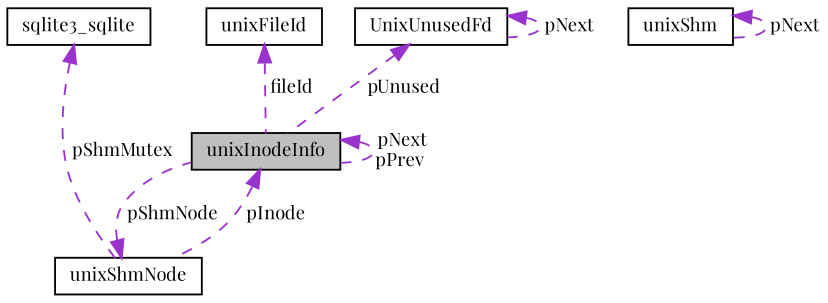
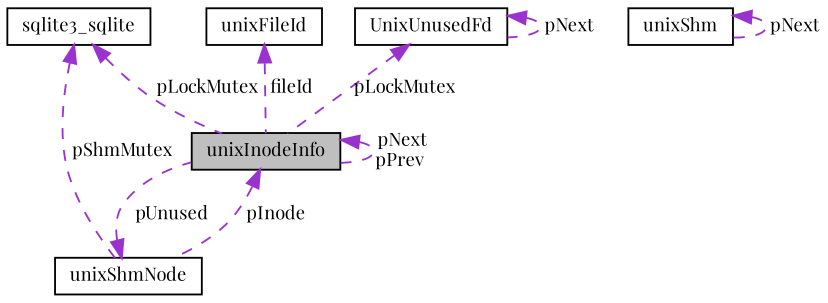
(403, 88) -> (403, 88)
none -> (159, 103)
(171, 215) -> (171, 215)
